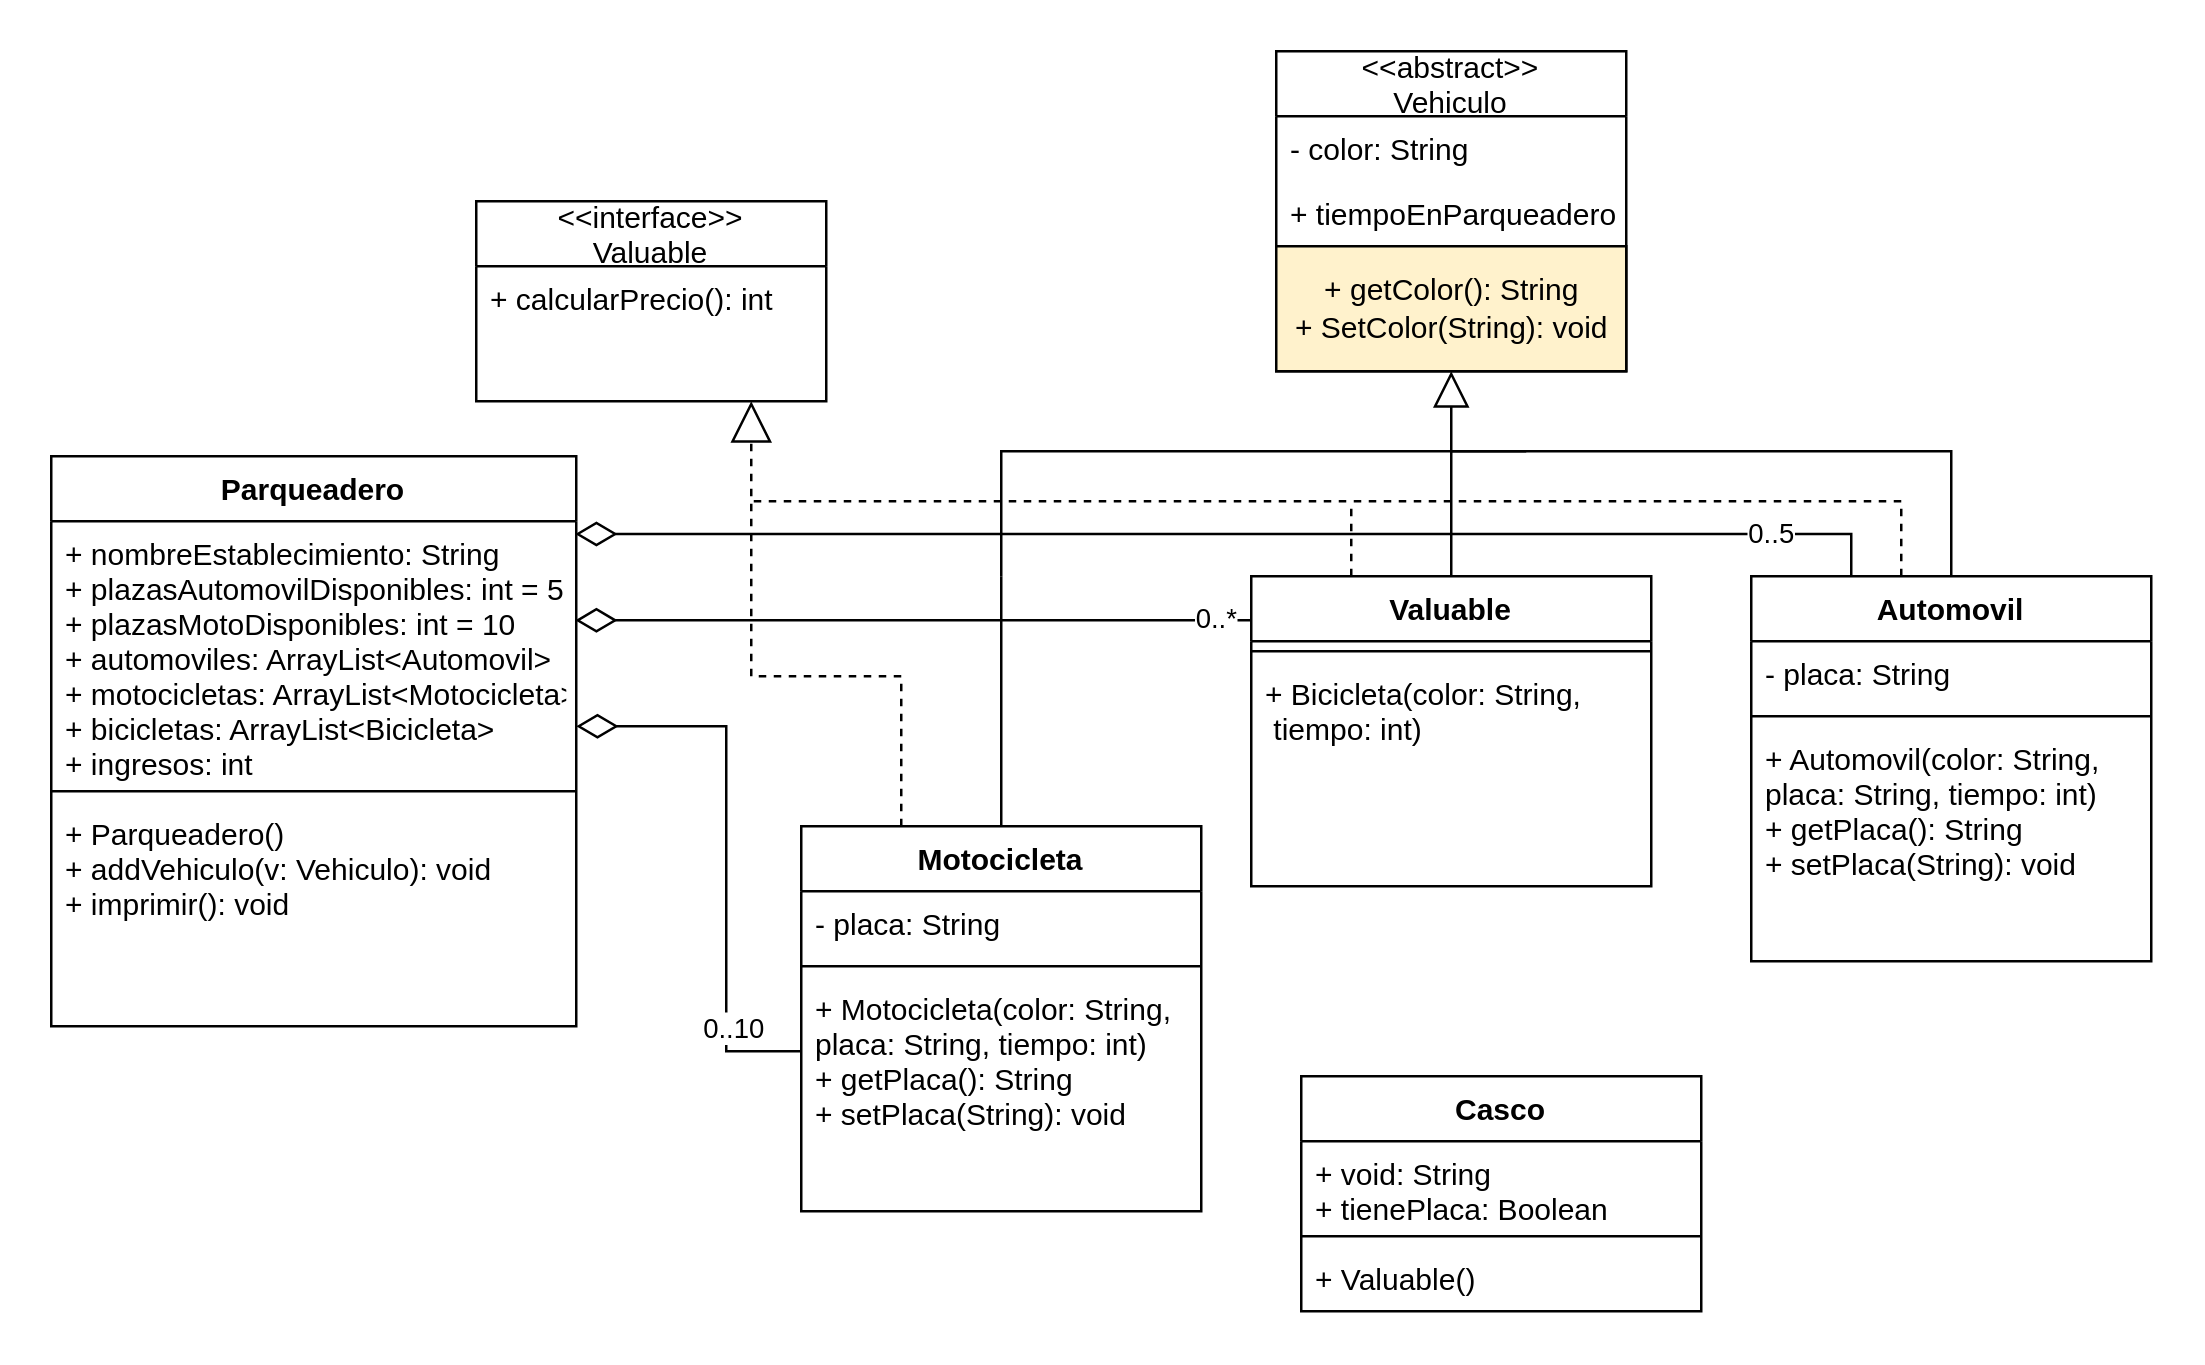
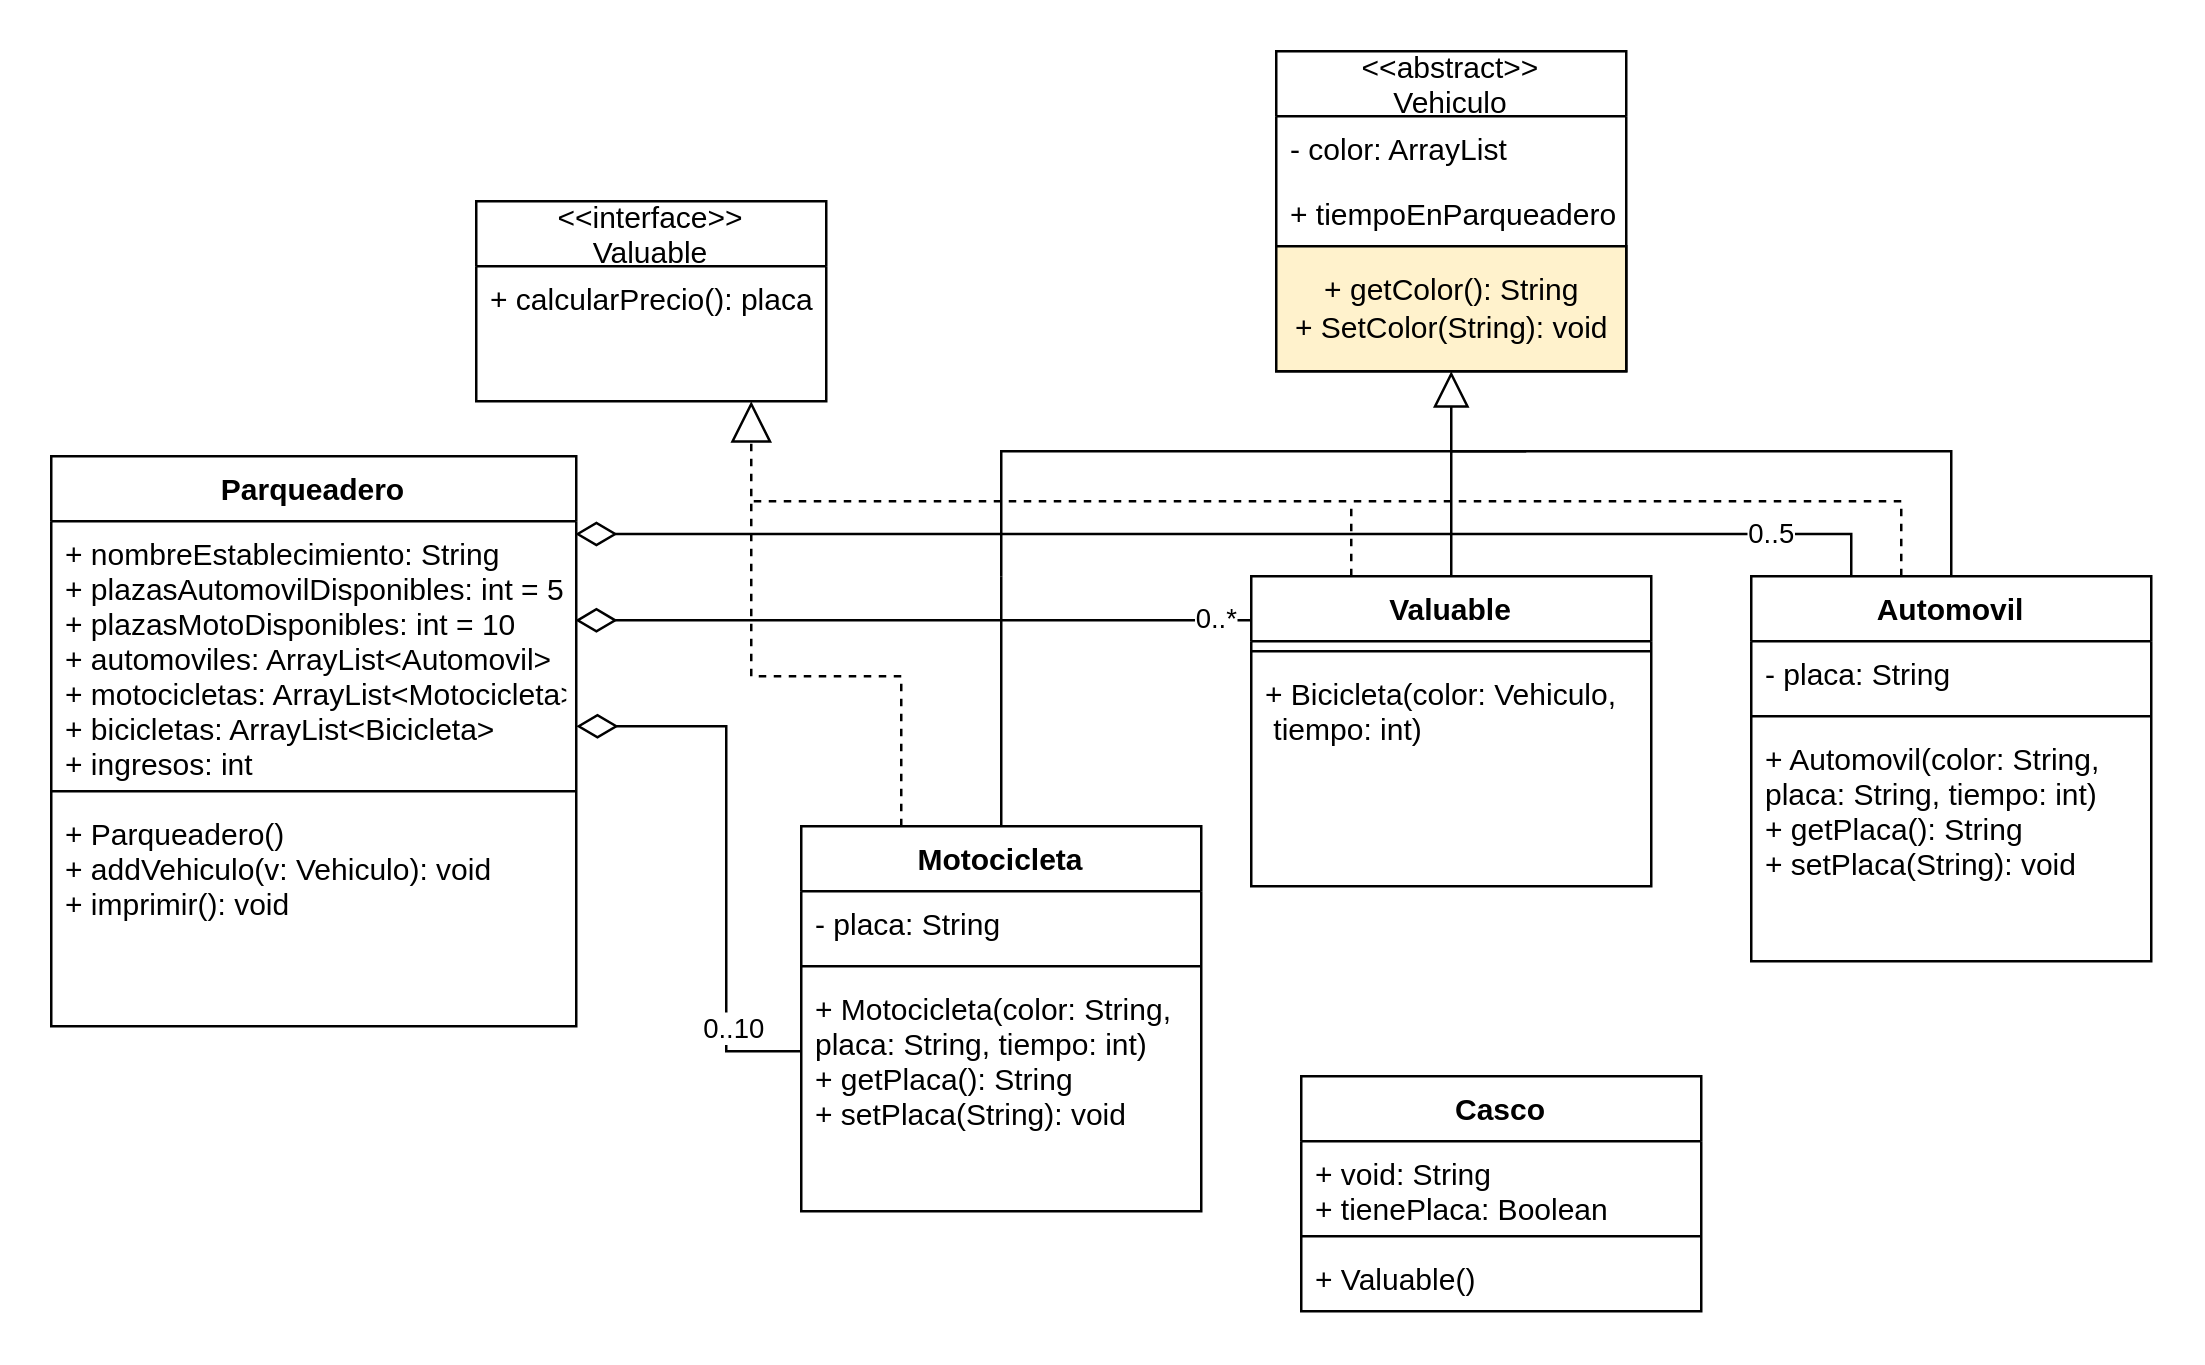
(1397, 150) -> (1422, 150)
(656, 300) -> (673, 300)
(1448, 695) -> (1461, 695)
